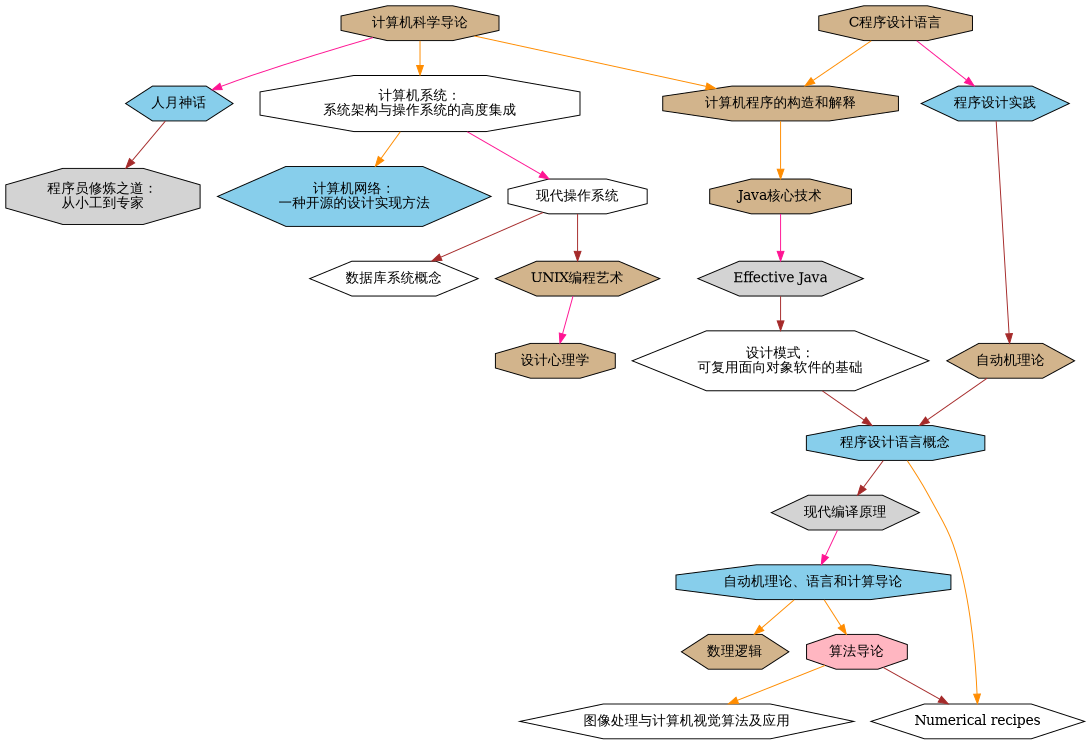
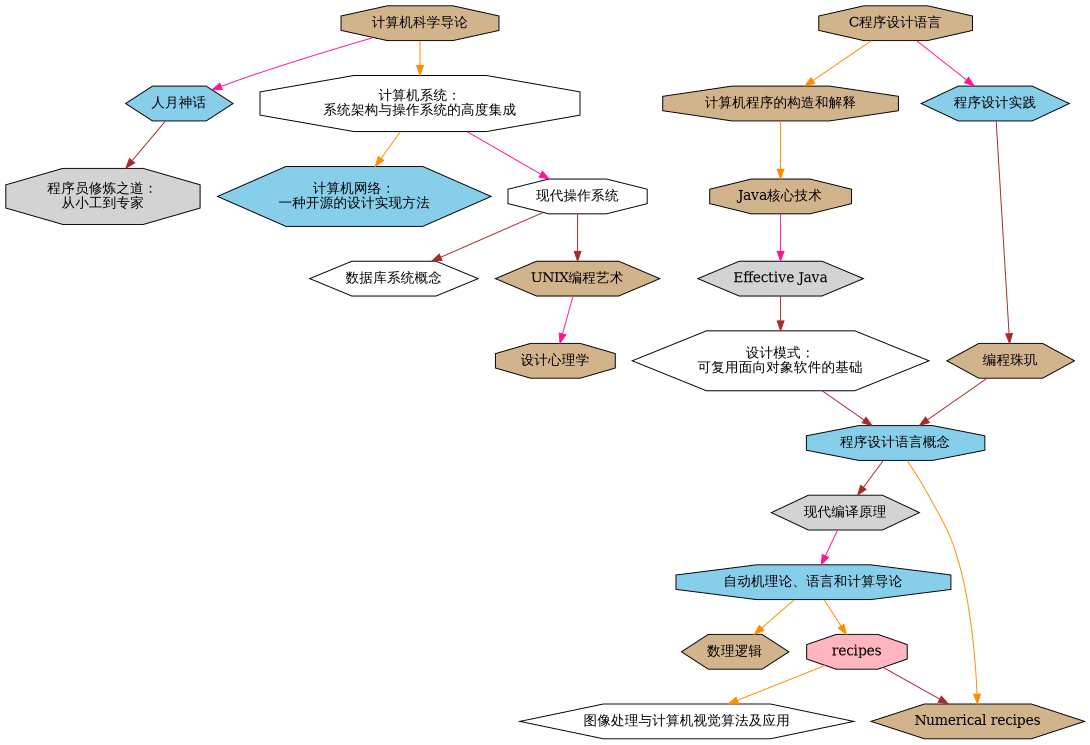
(590, 61) -> none
(1011, 361) -> (1011, 361)
(857, 652) -> (857, 652)
(978, 721) -> (978, 721)
